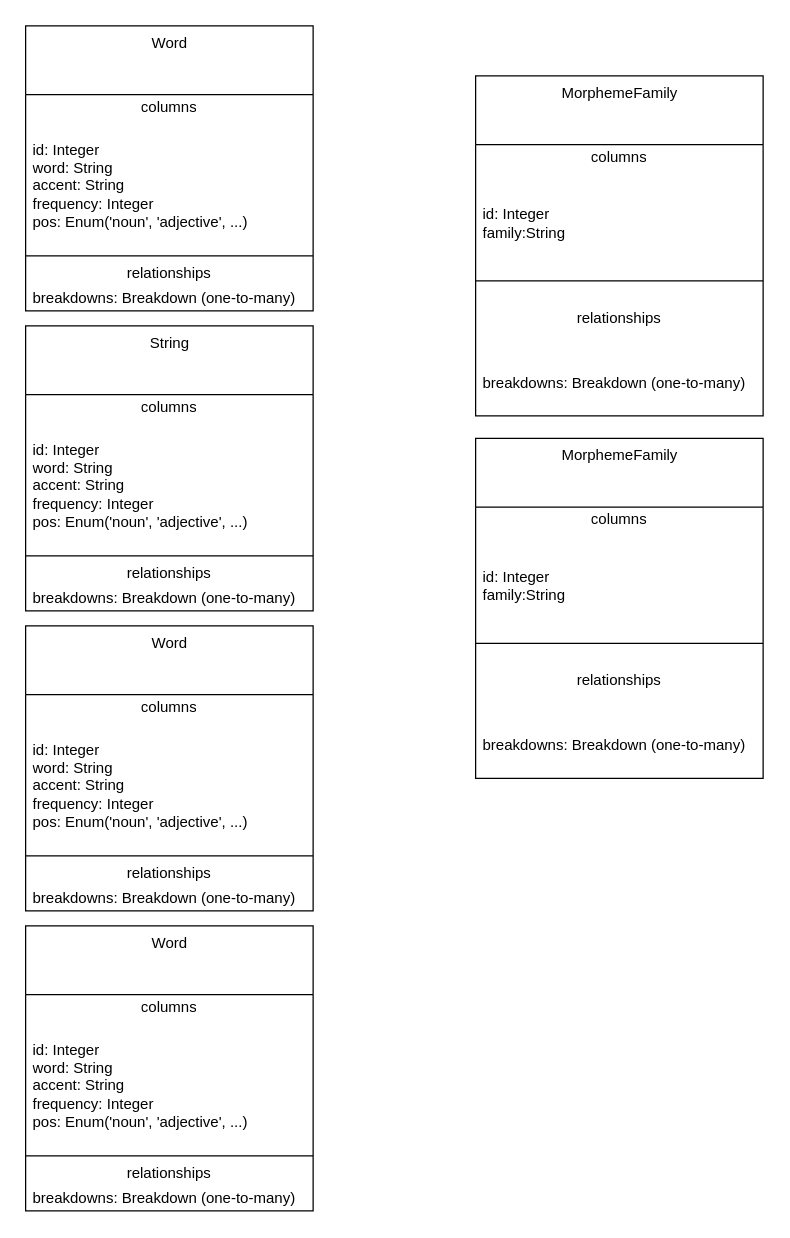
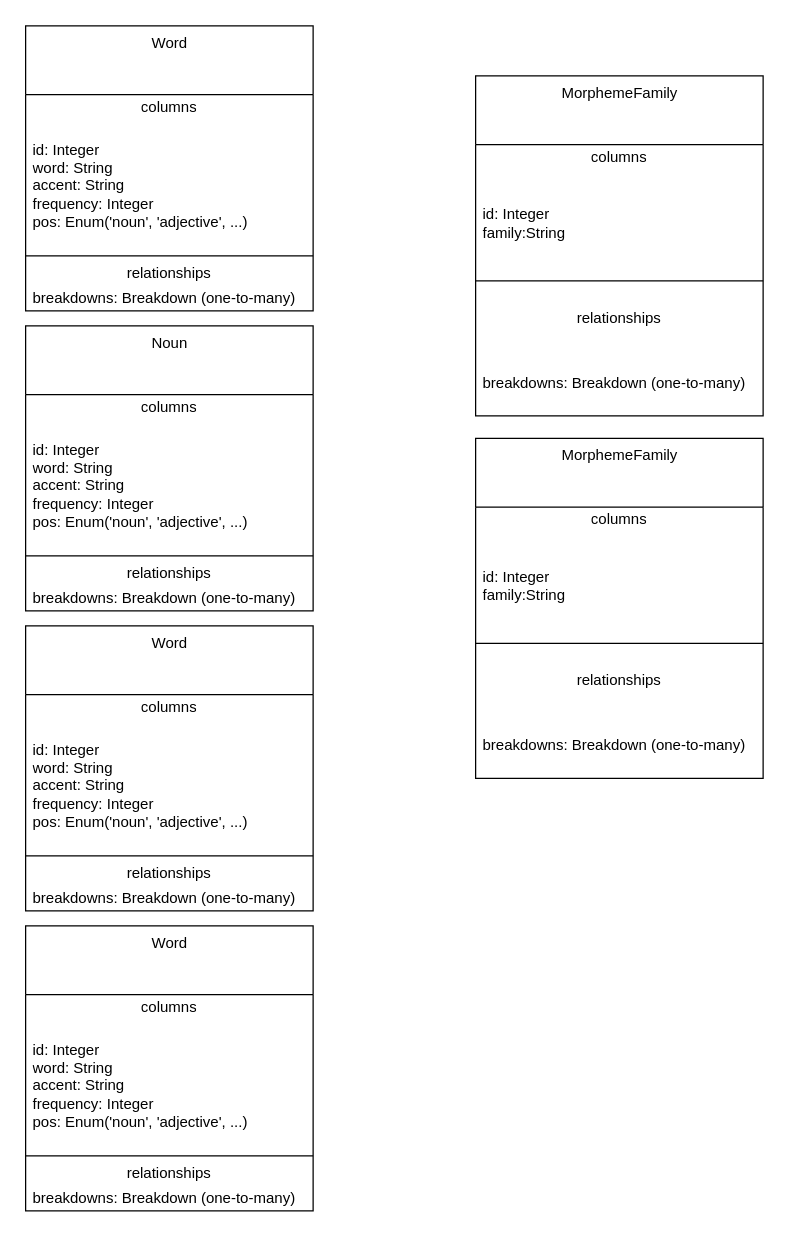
(170, 343) -> (170, 343)
